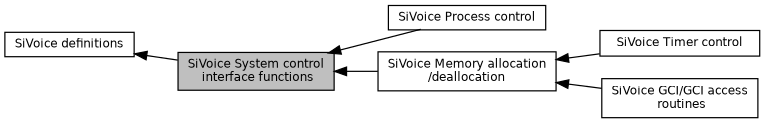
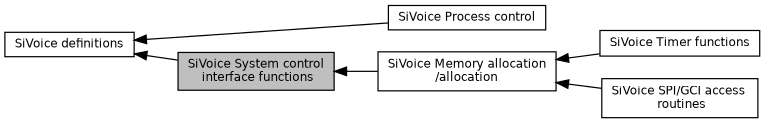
(381, 40) -> (268, 31)
(680, 43) -> (680, 43)
(467, 71) -> (467, 71)
(680, 98) -> (680, 98)
